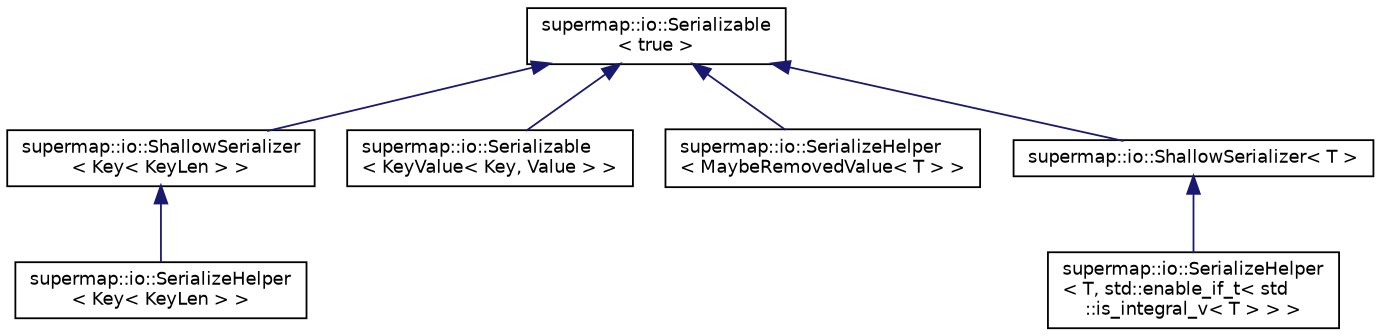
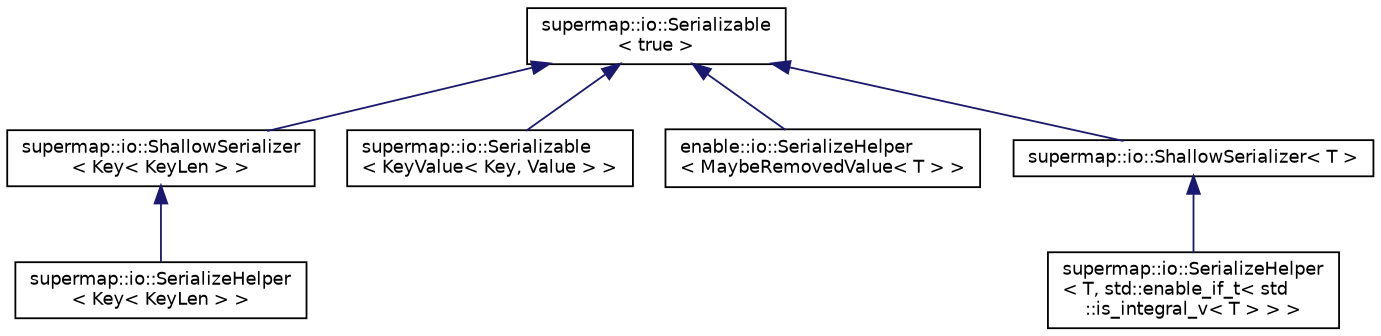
(823, 158) -> (823, 158)
